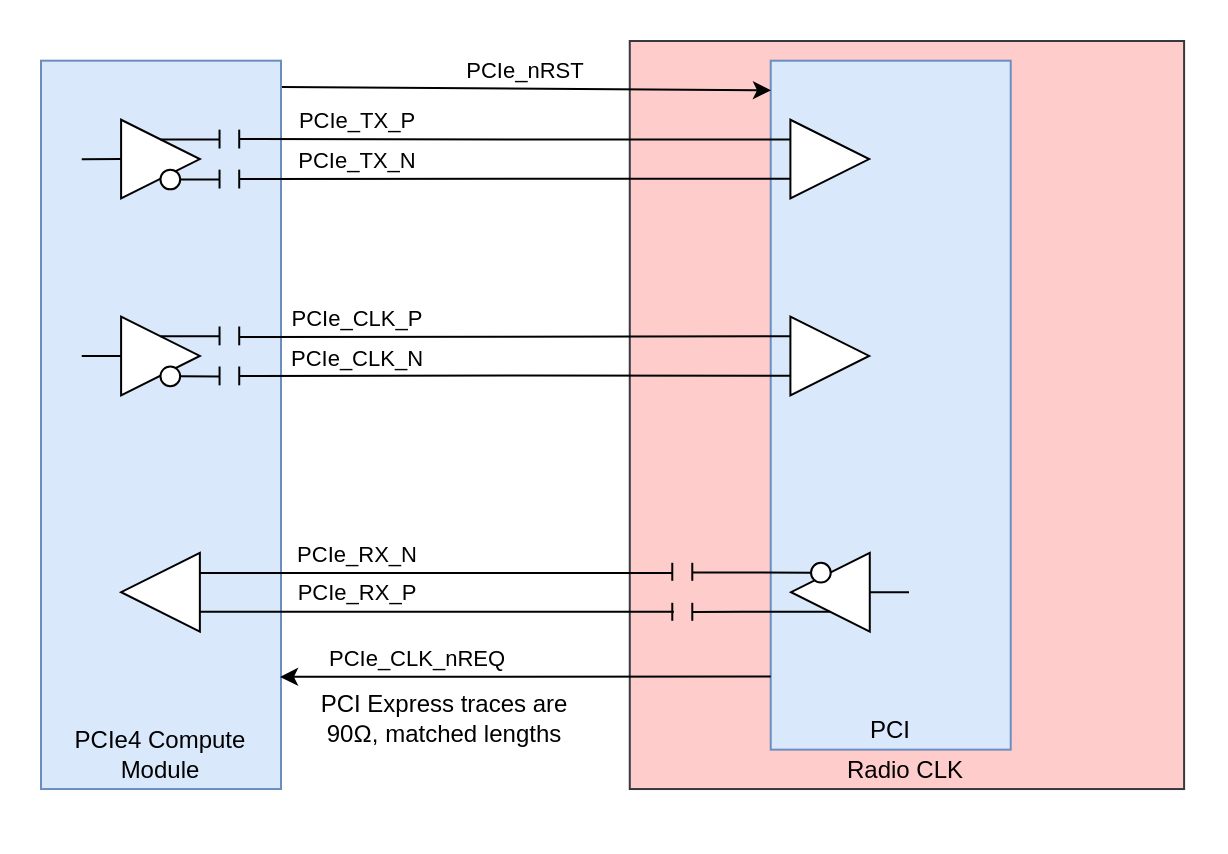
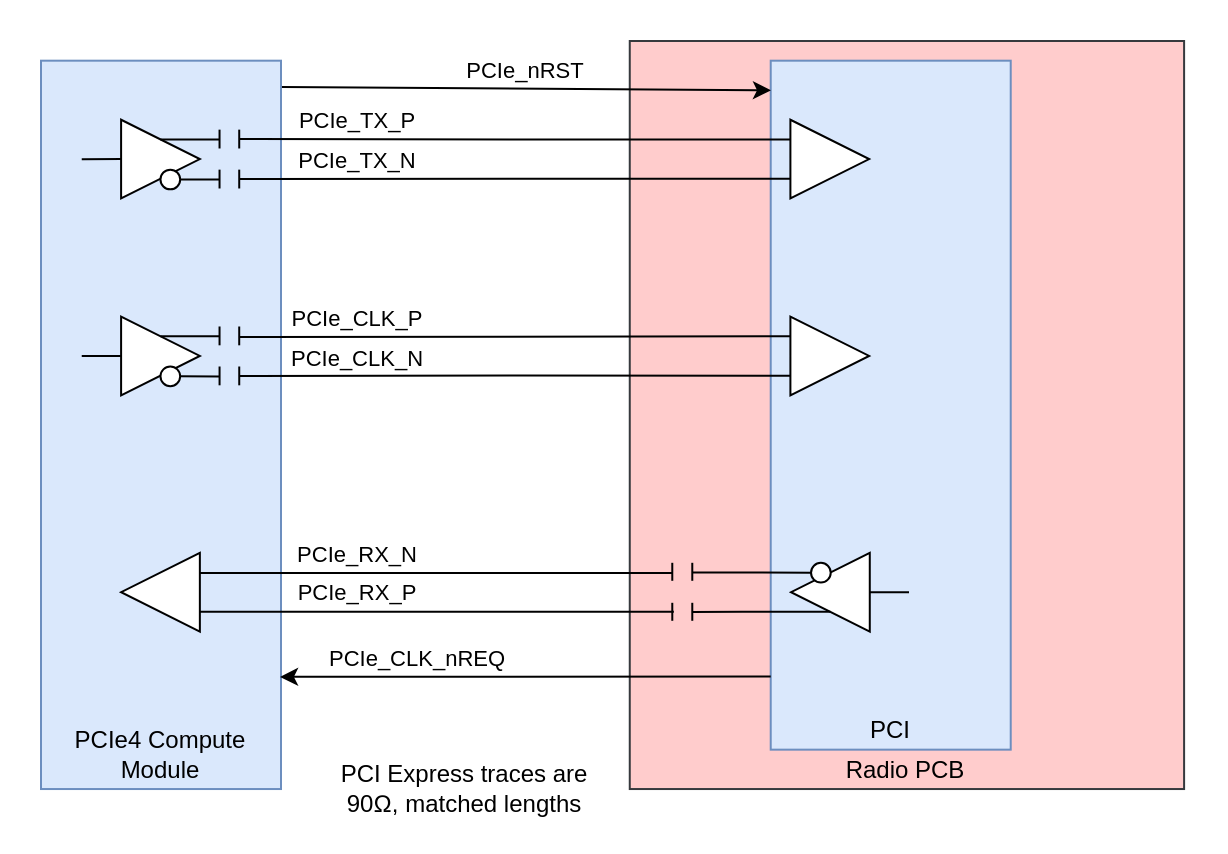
(445, 719) -> (465, 789)
(906, 769) -> (906, 769)
